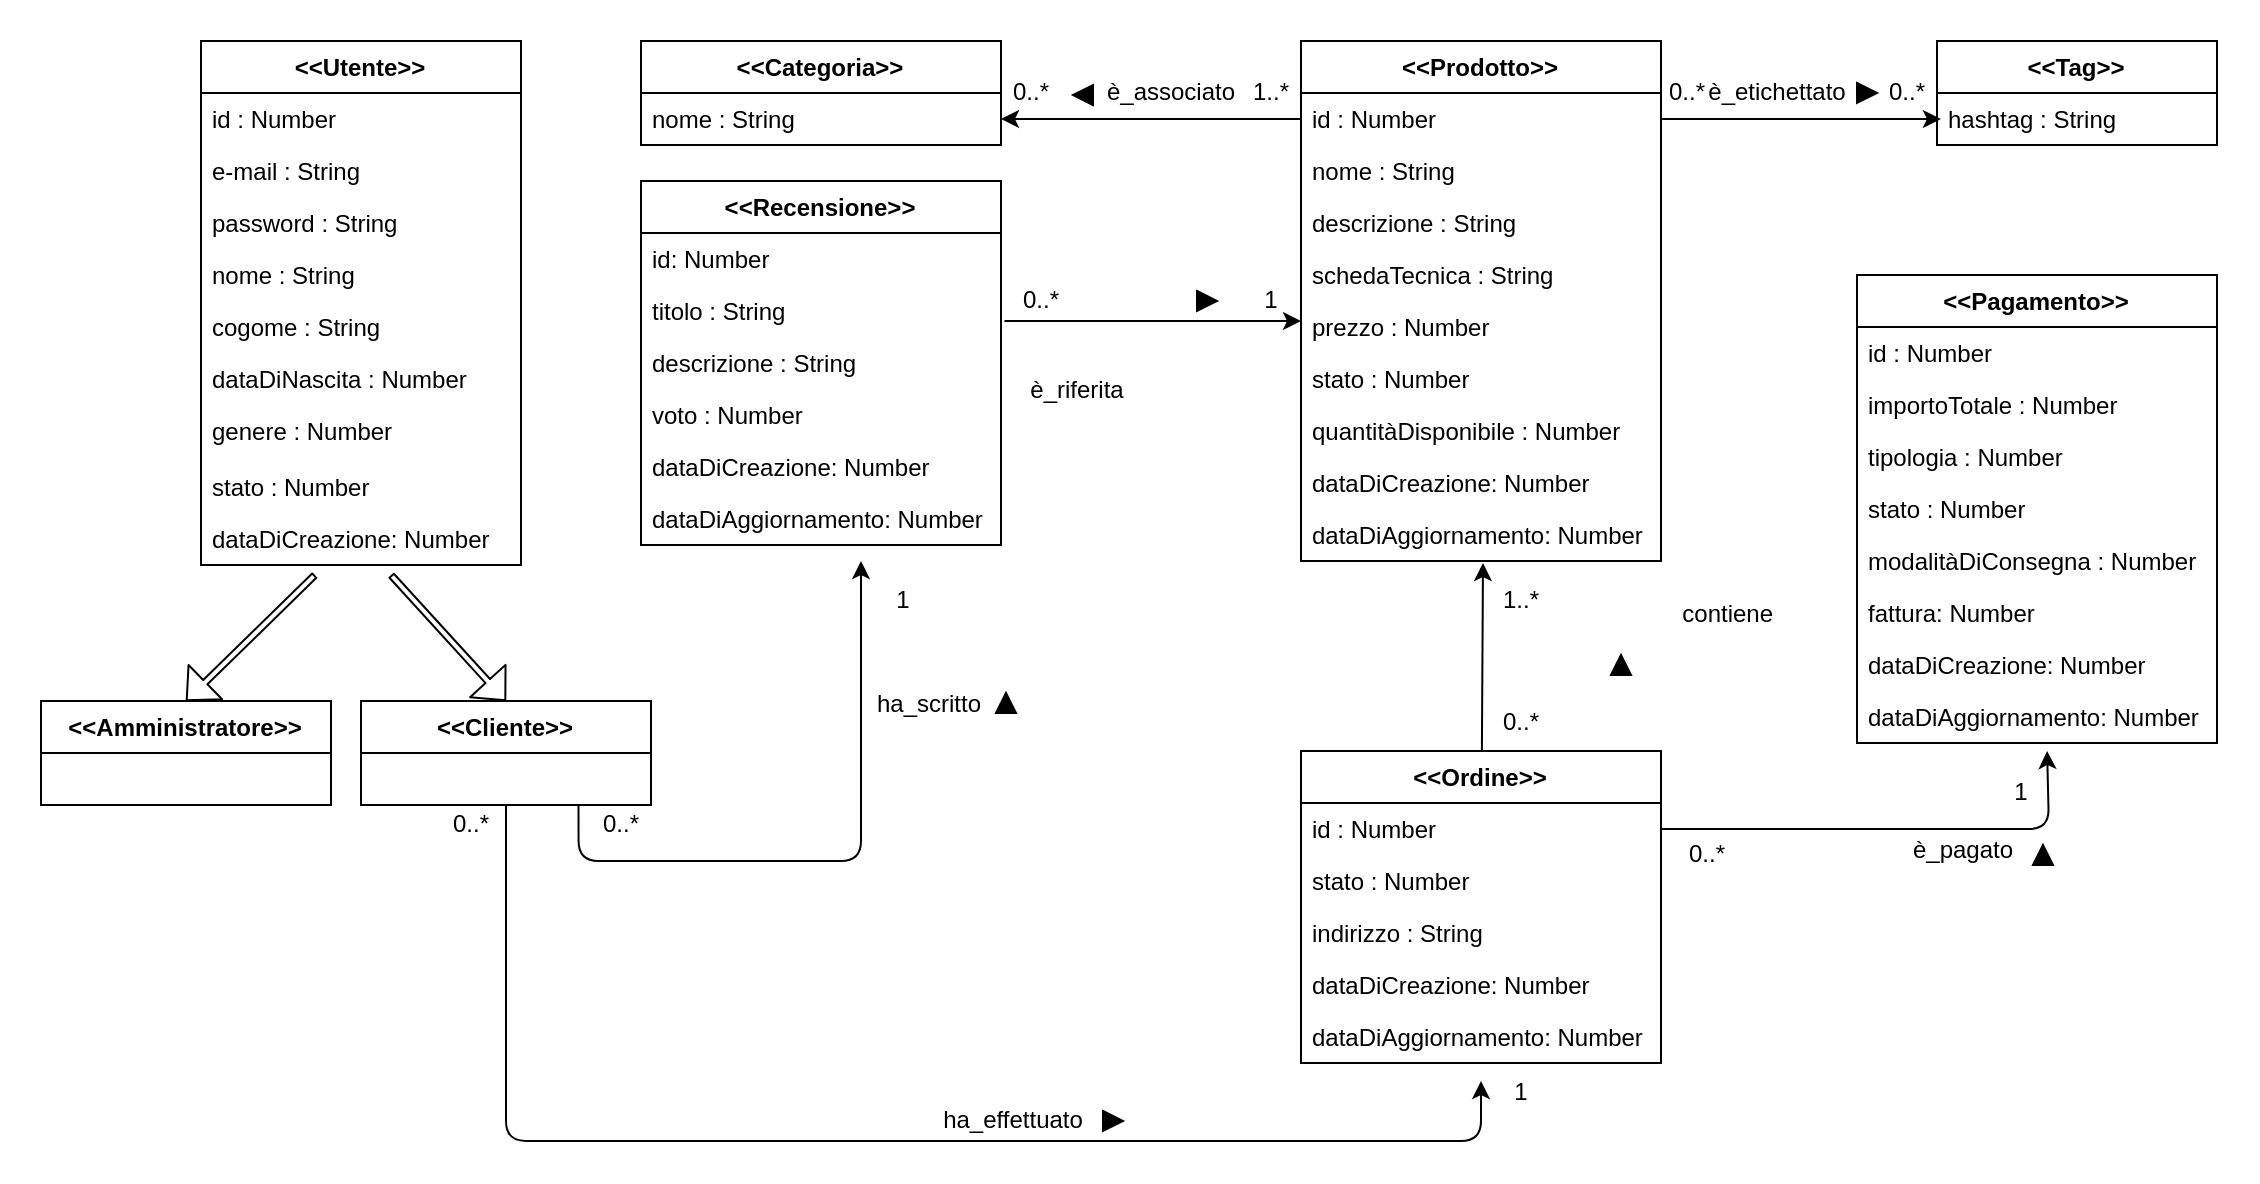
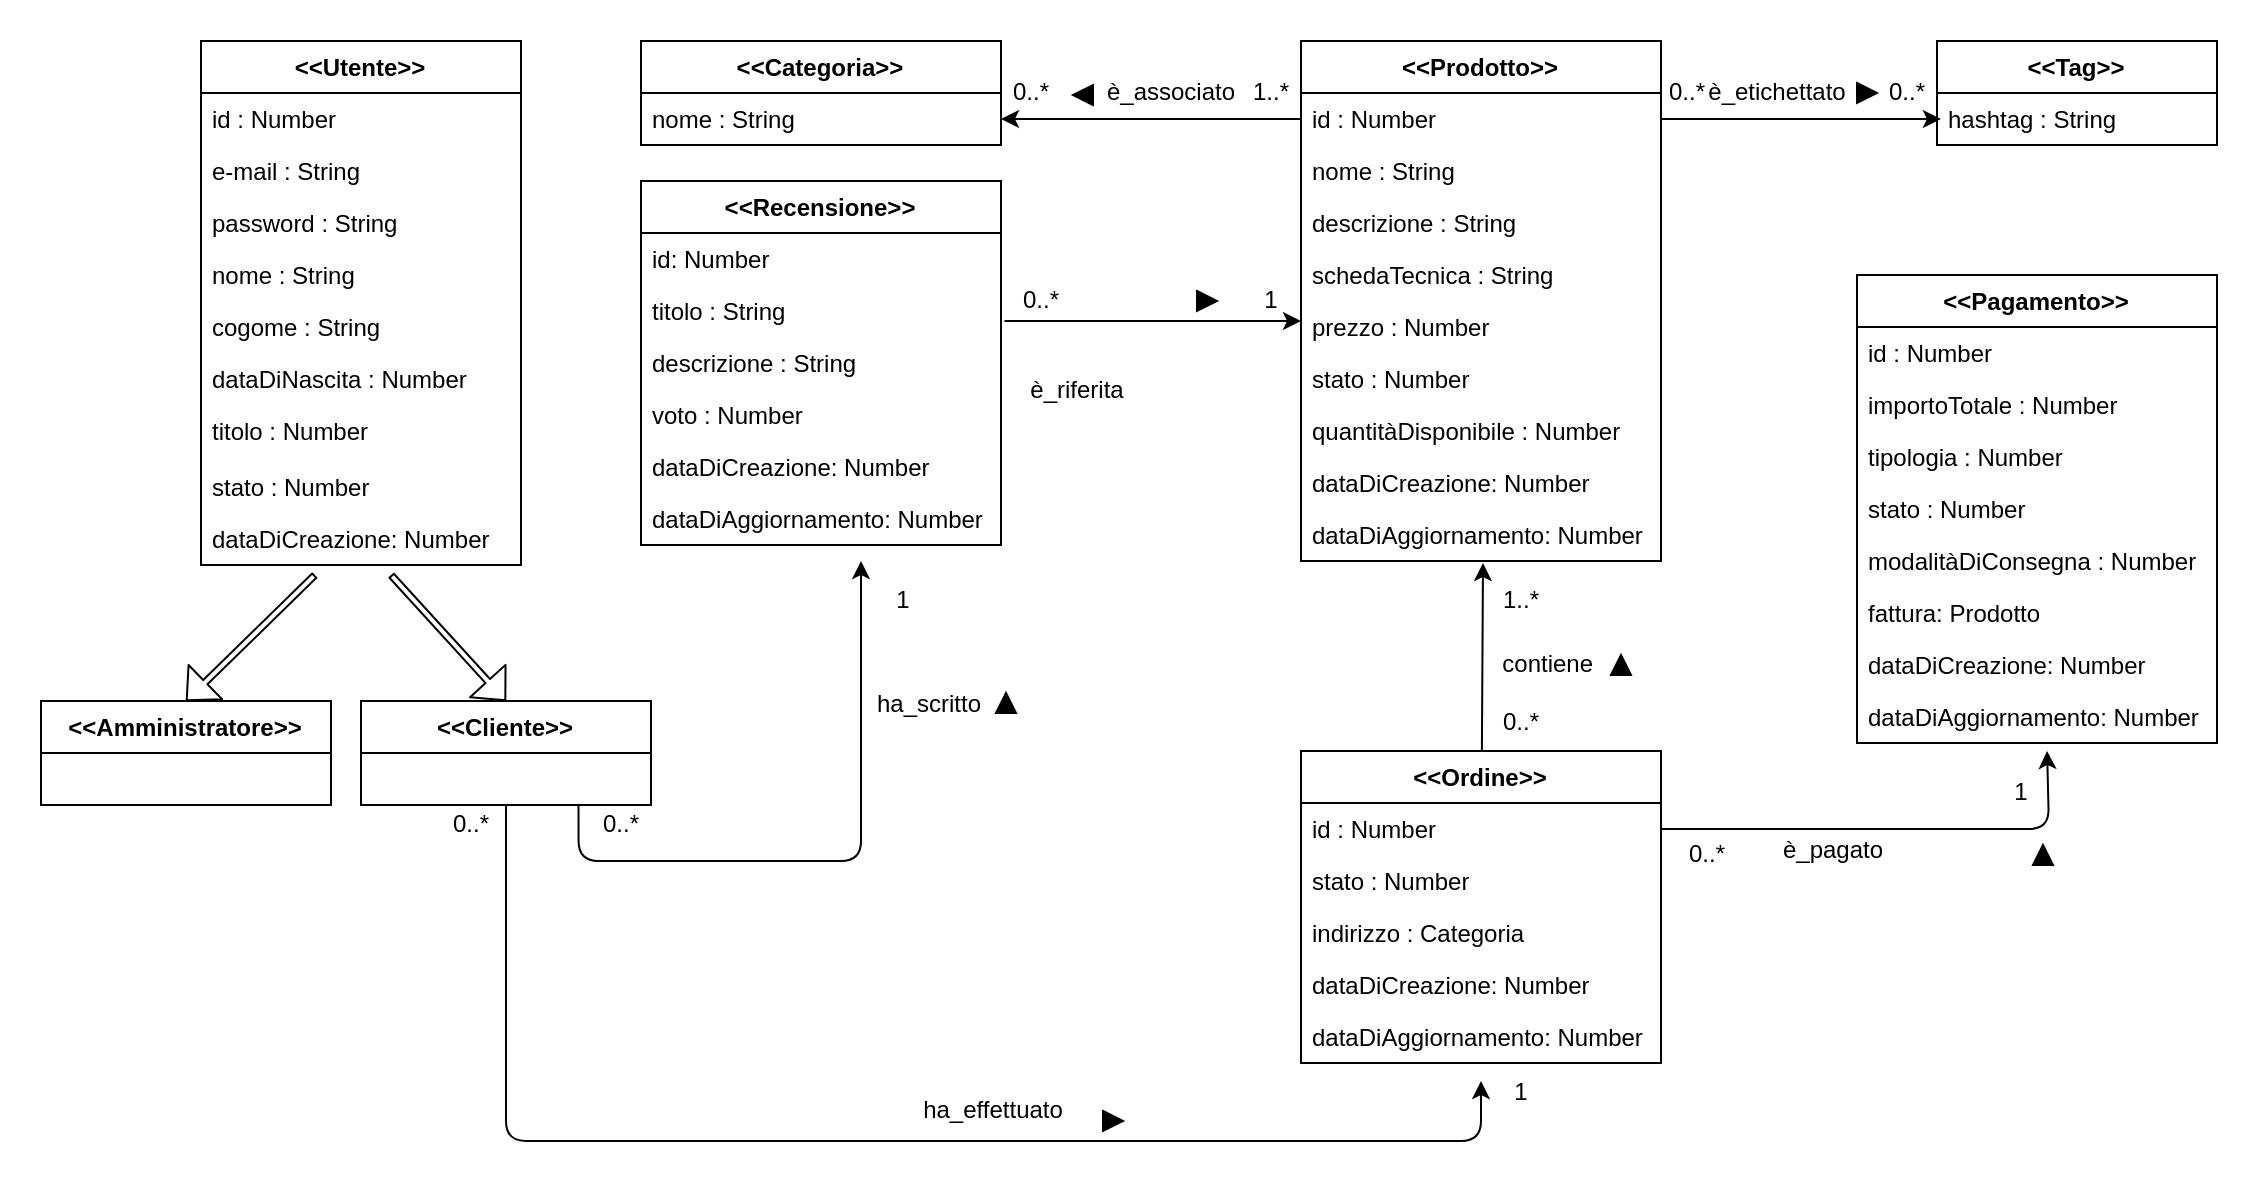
(303, 432) -> (297, 432)
(1963, 614) -> (1976, 614)
(1731, 615) -> (1551, 665)
(1963, 851) -> (1833, 851)
(1411, 934) -> (1431, 934)
(1013, 1121) -> (993, 1111)
